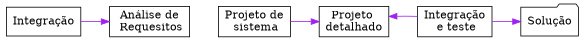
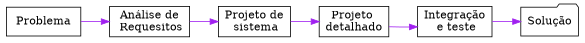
(407, 16) -> (399, 27)
(44, 22) -> (44, 22)
none -> (200, 22)
